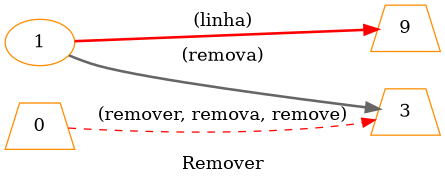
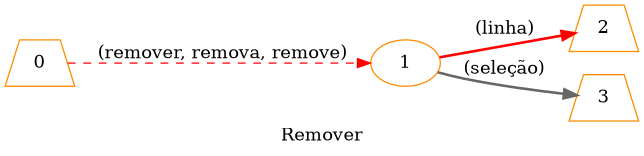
(406, 28) -> (604, 28)
(223, 56) -> (505, 69)
(216, 132) -> (213, 63)
